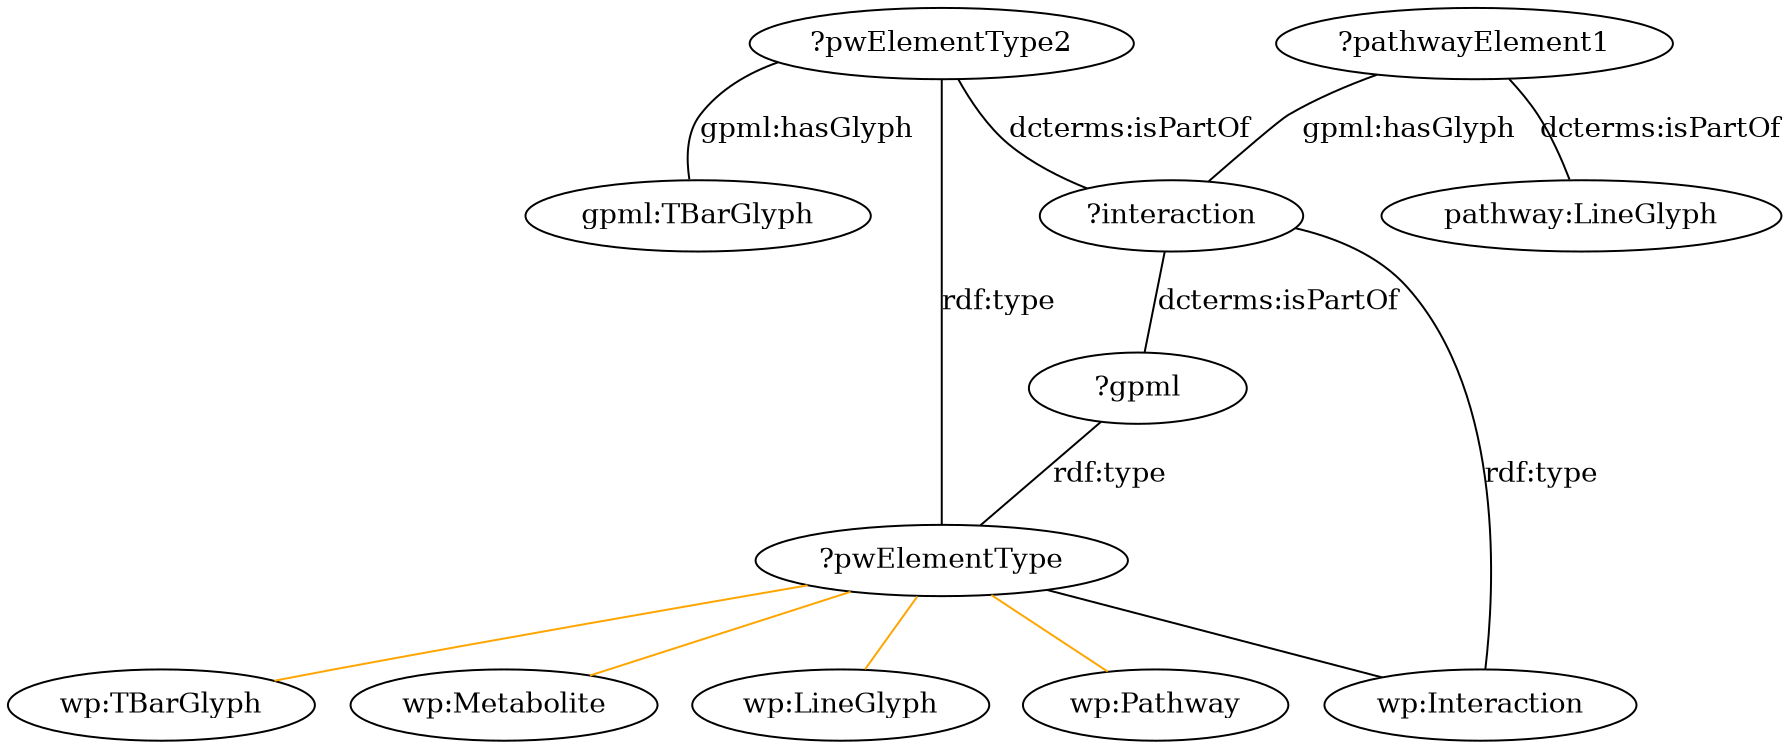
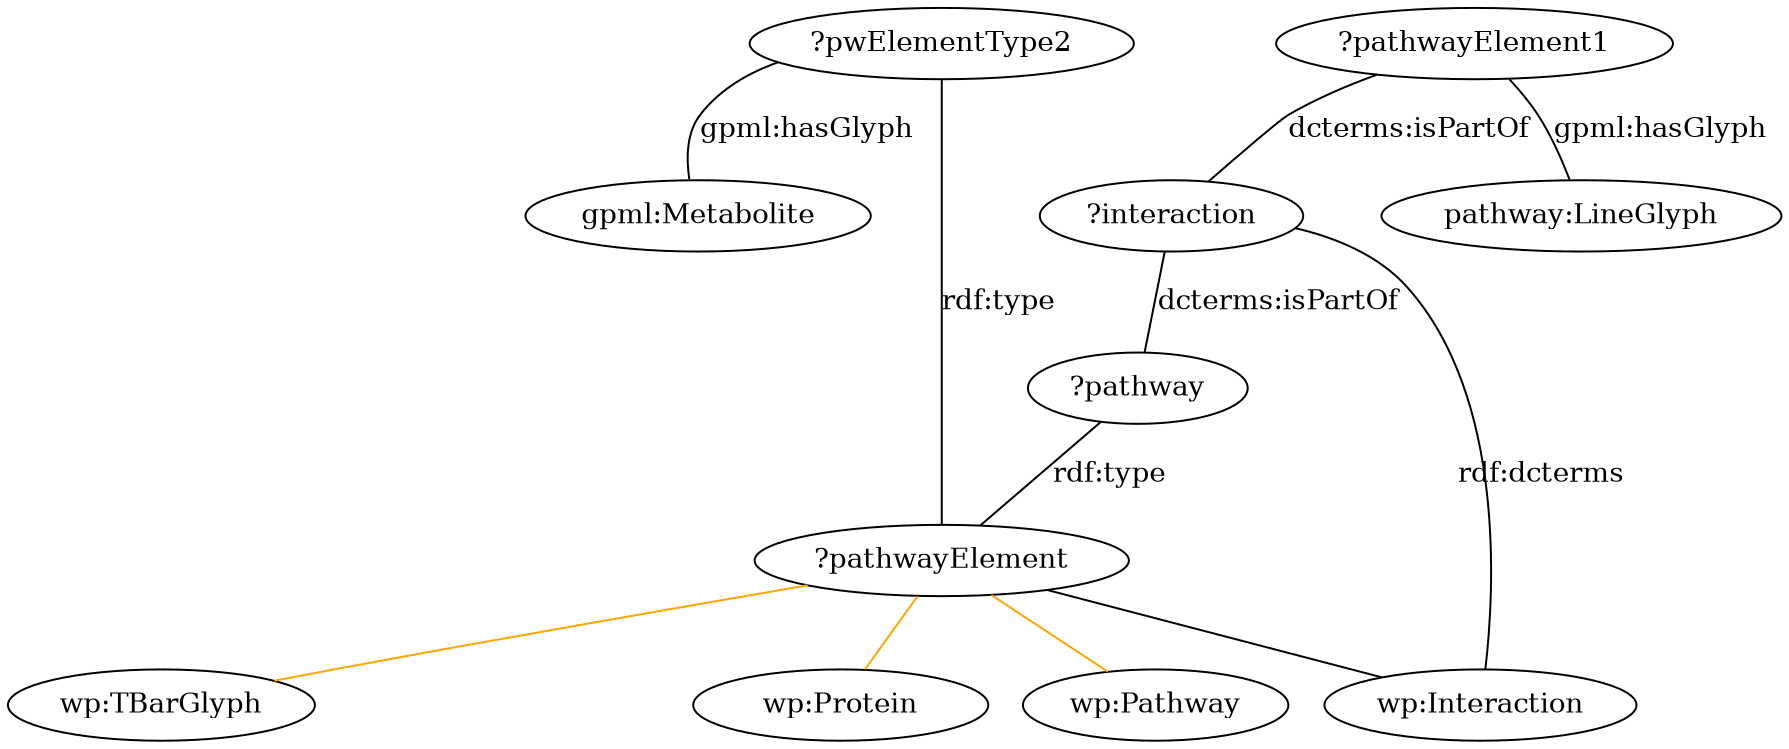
(1409, 130) -> (1409, 130)
(1661, 130) -> (1661, 130)
(1012, 147) -> none
(698, 216) -> (698, 216)
(1138, 388) -> (1138, 388)
(1542, 474) -> (1542, 474)
(942, 560) -> (942, 560)
(504, 705) -> none
(841, 705) -> (841, 705)
